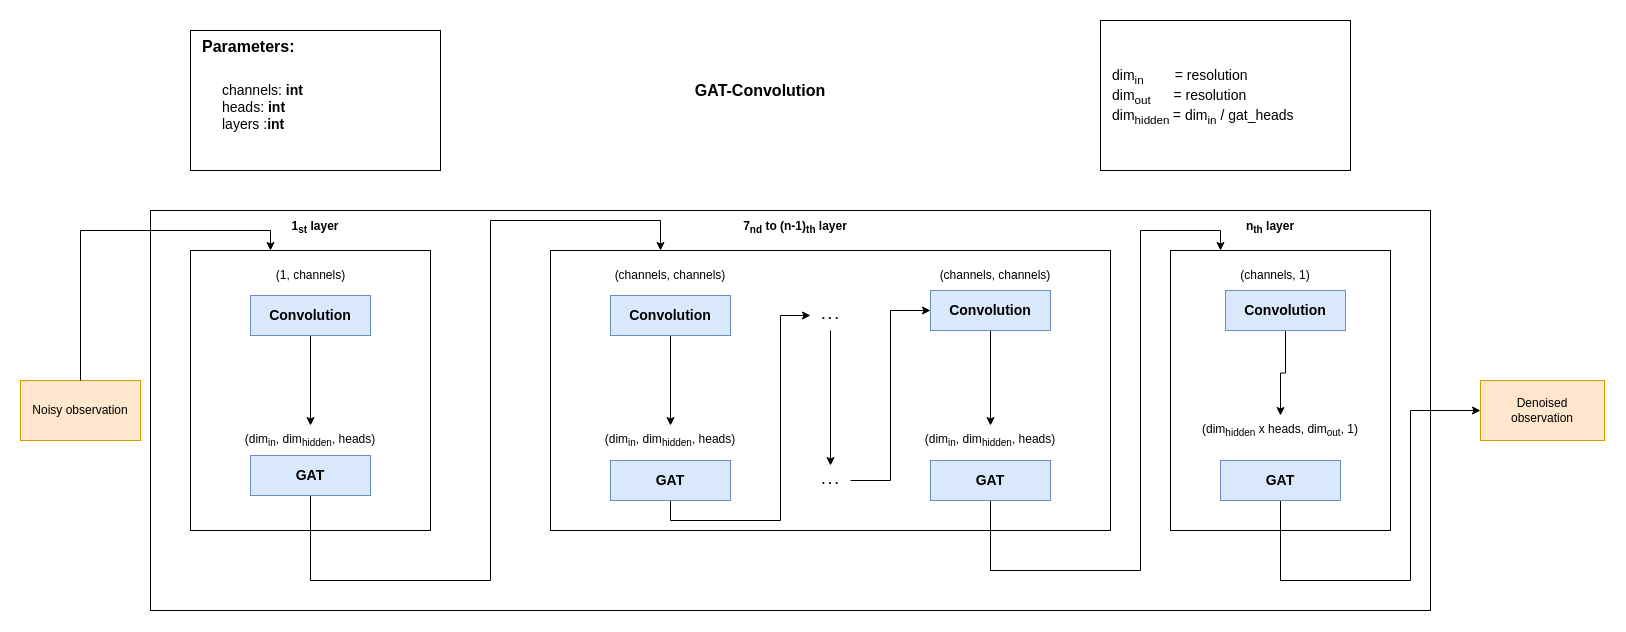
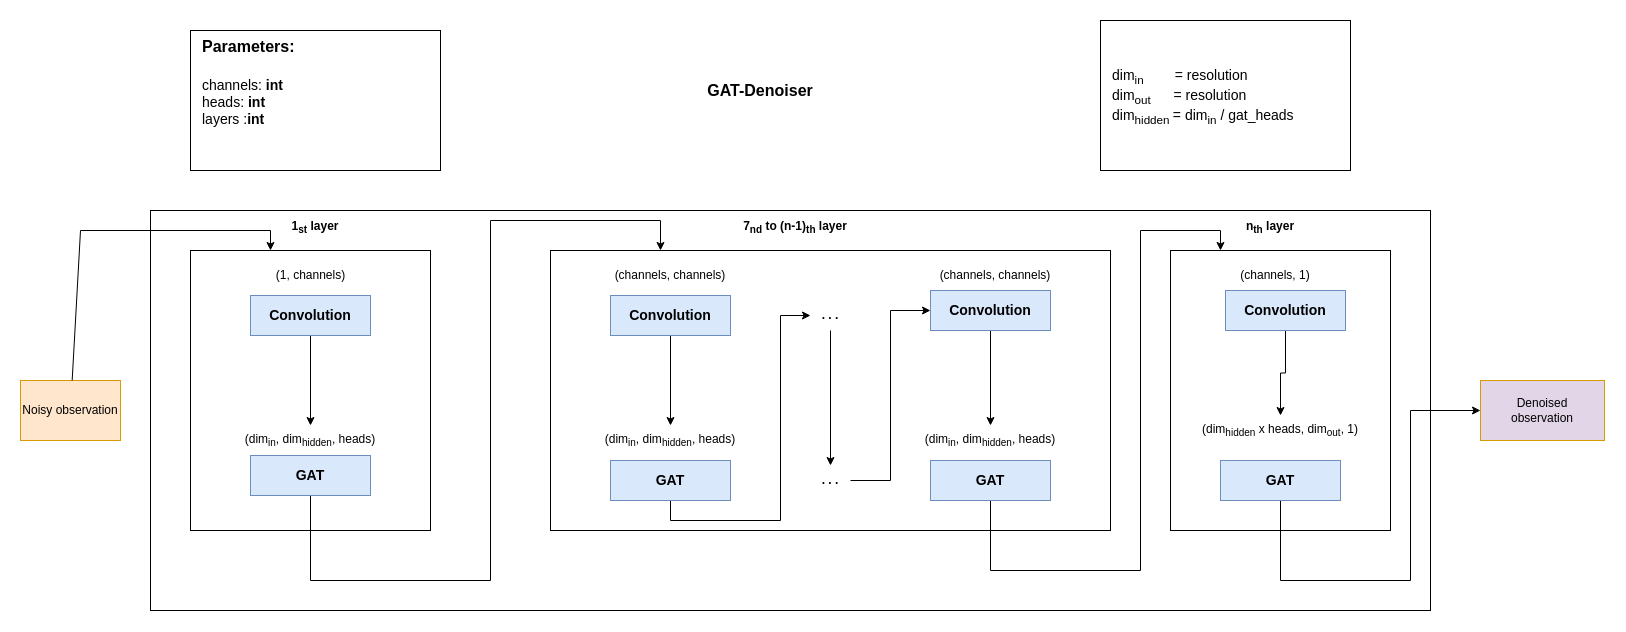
(761, 91) -> (761, 91)
(321, 106) -> (301, 101)
(81, 411) -> (71, 411)
(1543, 411) -> (1543, 411)
